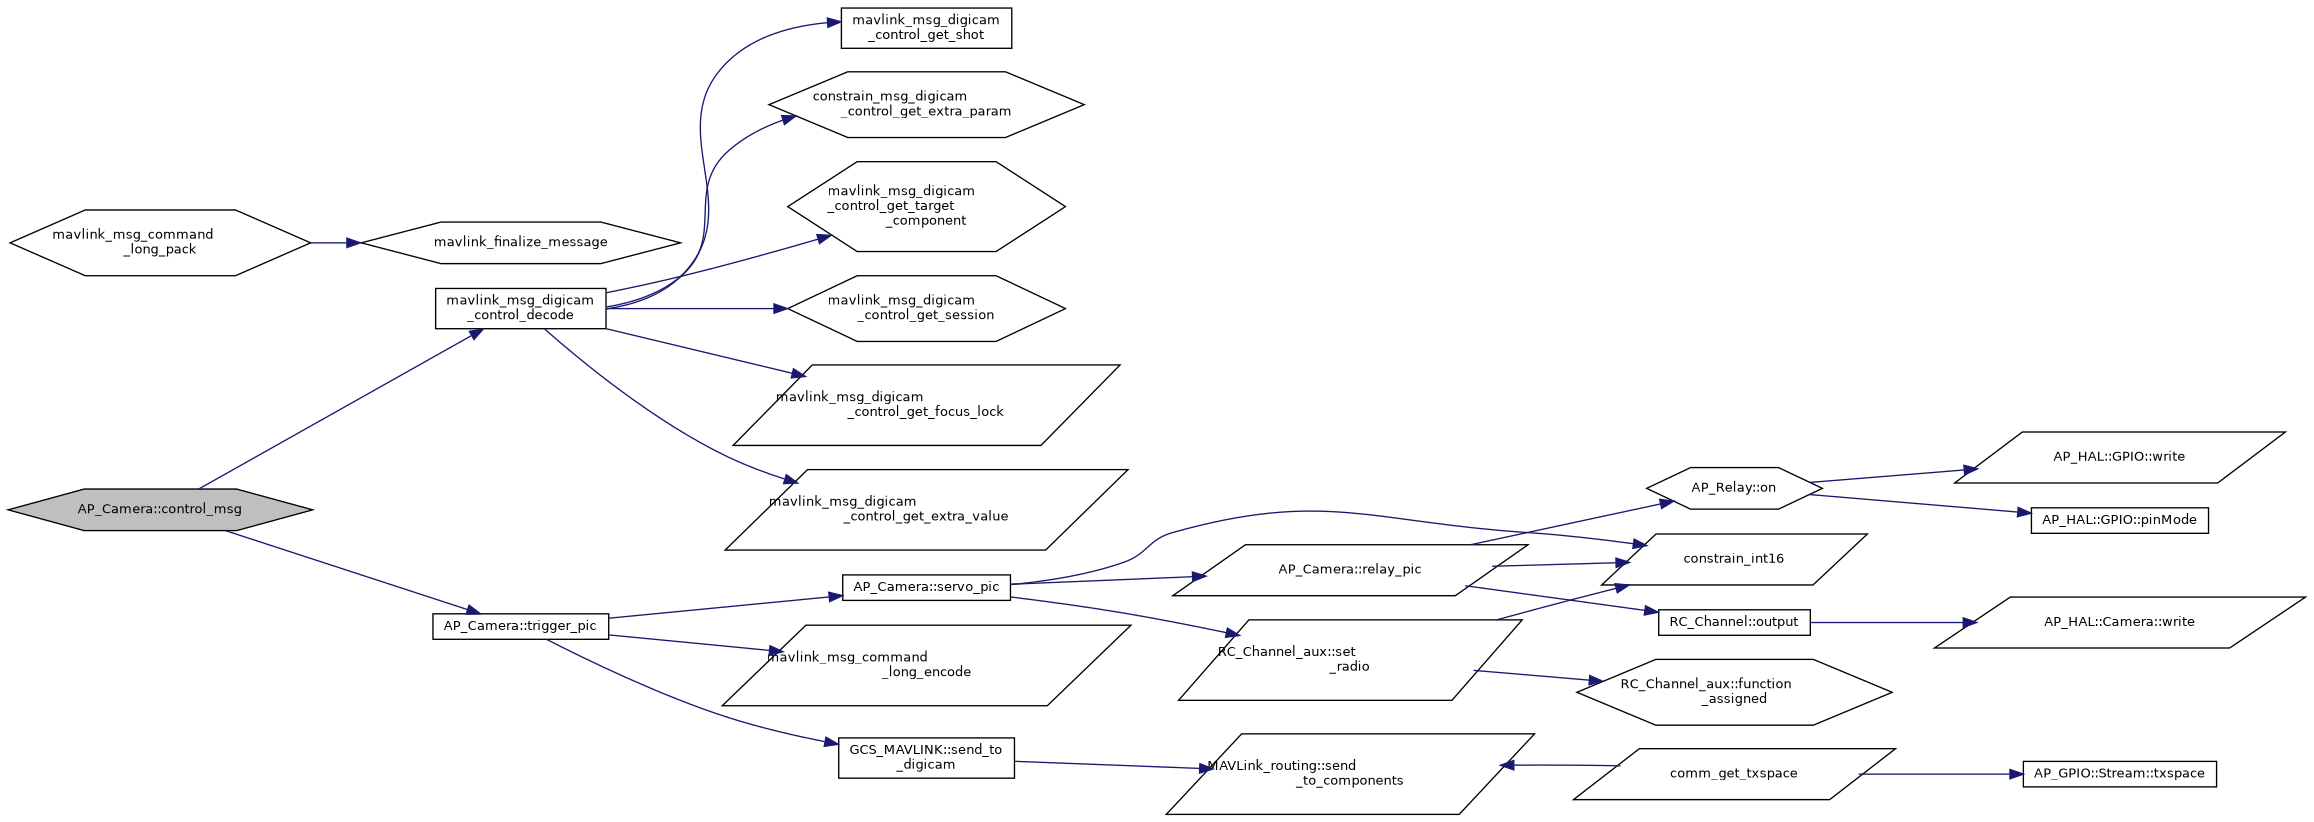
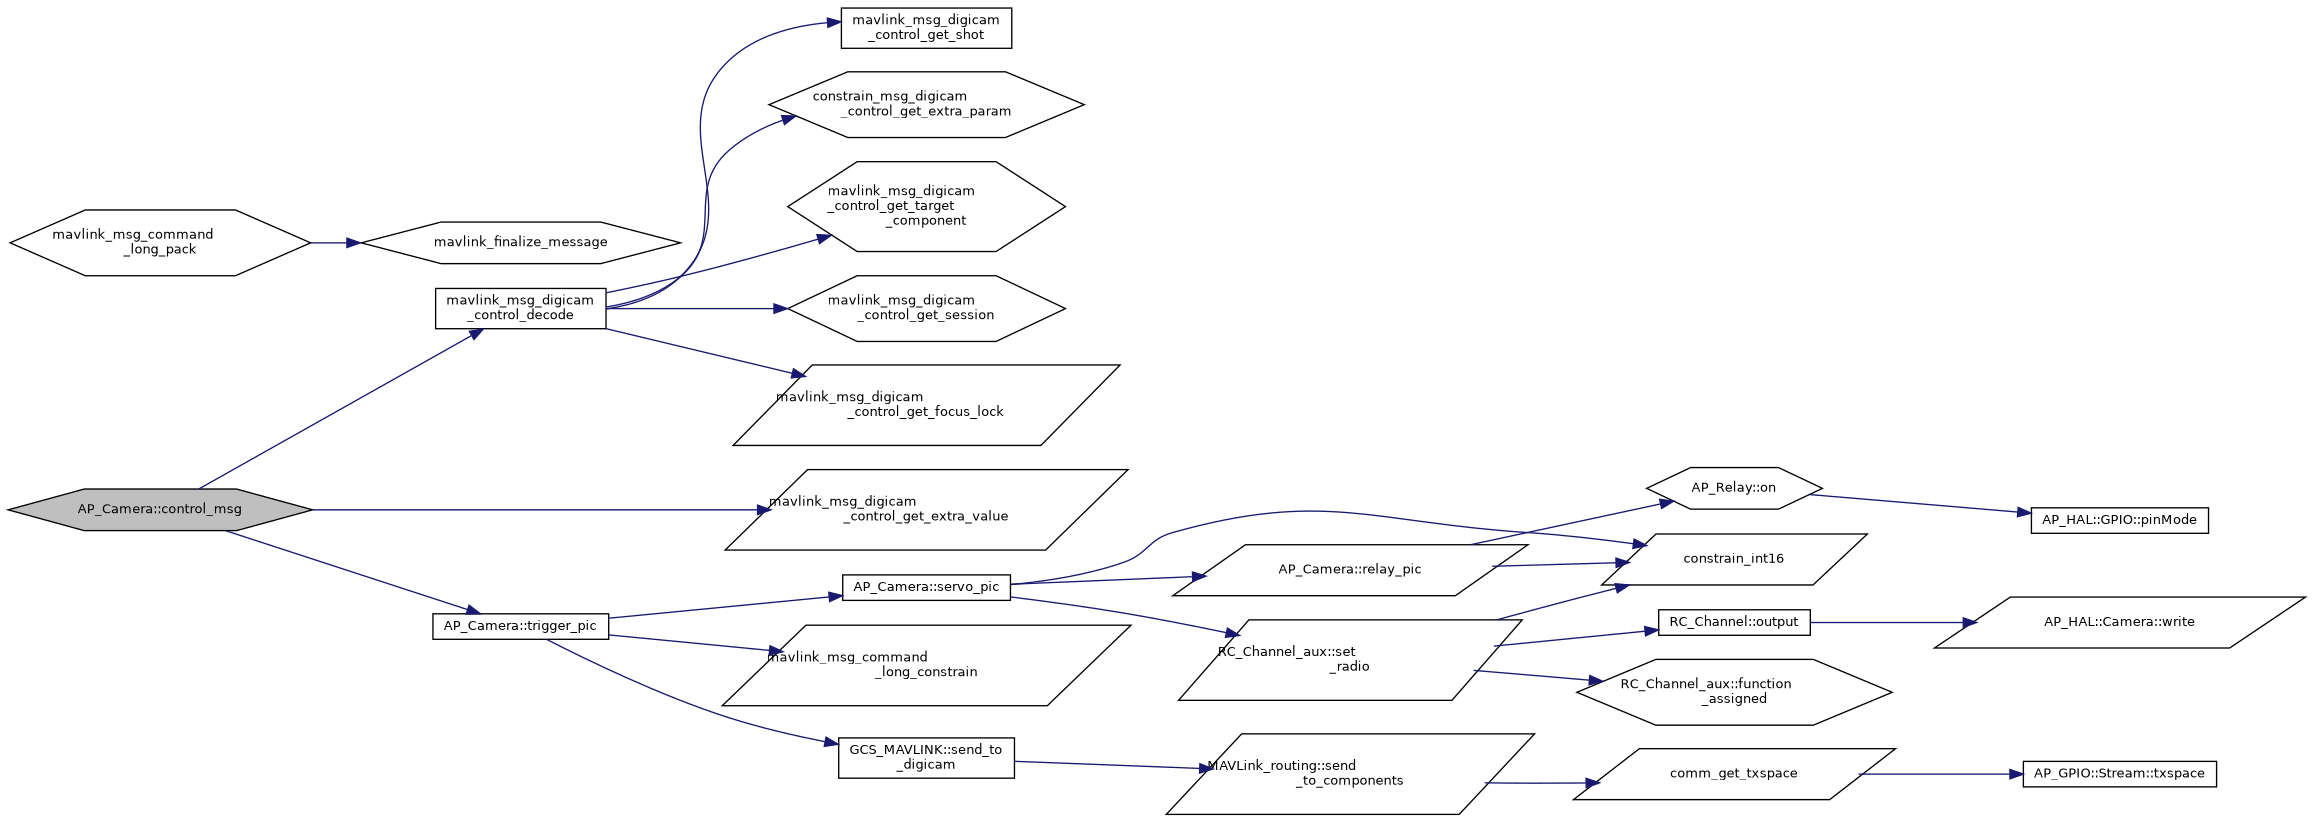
(657, 416) -> (535, 510)
(2120, 458) -> none
(1546, 597) -> (1569, 639)
(927, 665) -> (927, 665)
(1567, 765) -> (1535, 783)
